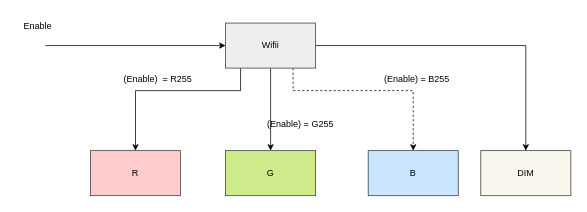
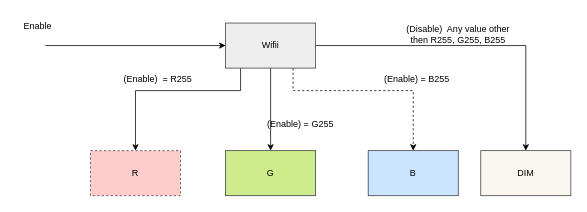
none -> (458, 34)
(135, 173) -> (135, 173)
